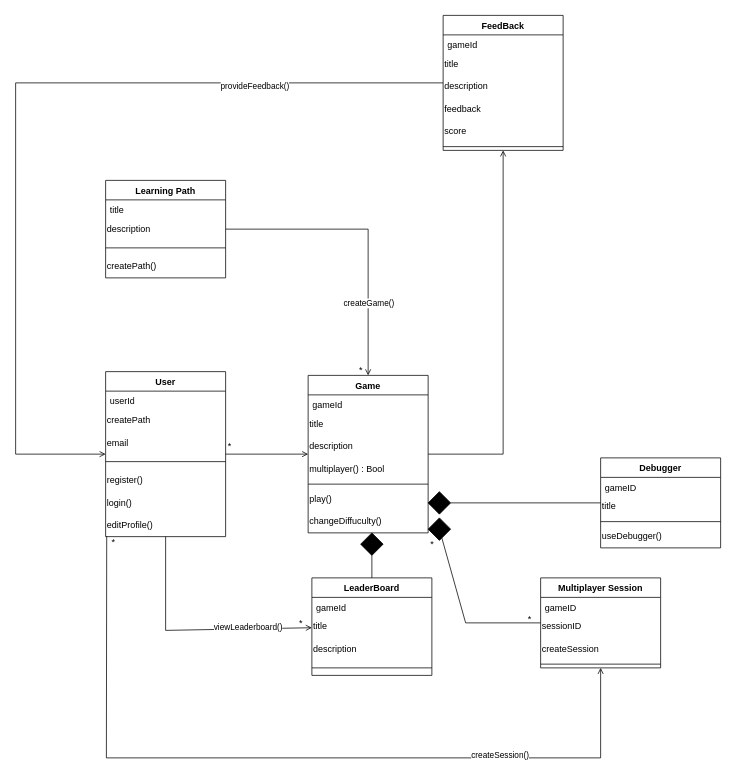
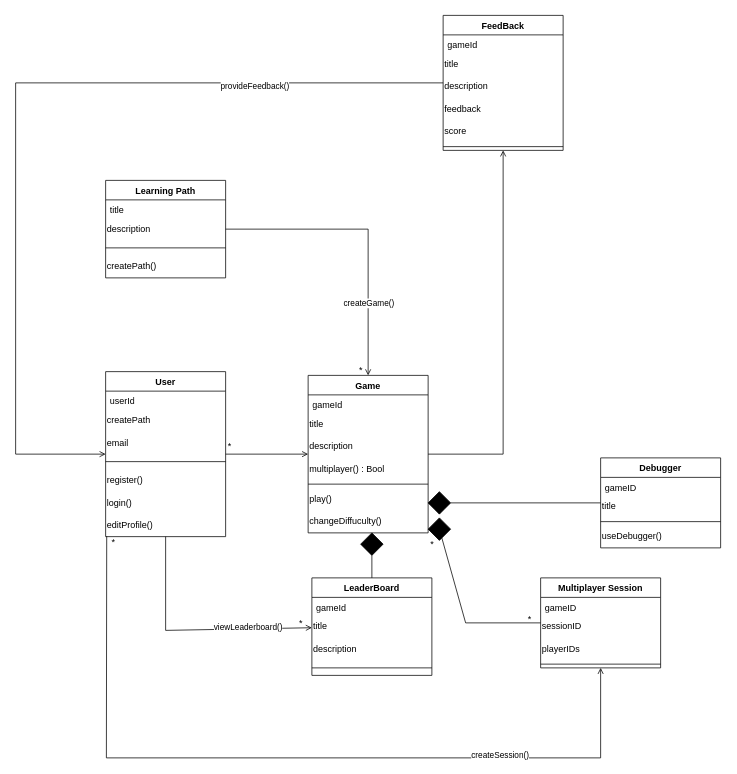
(573, 649) -> (563, 649)
